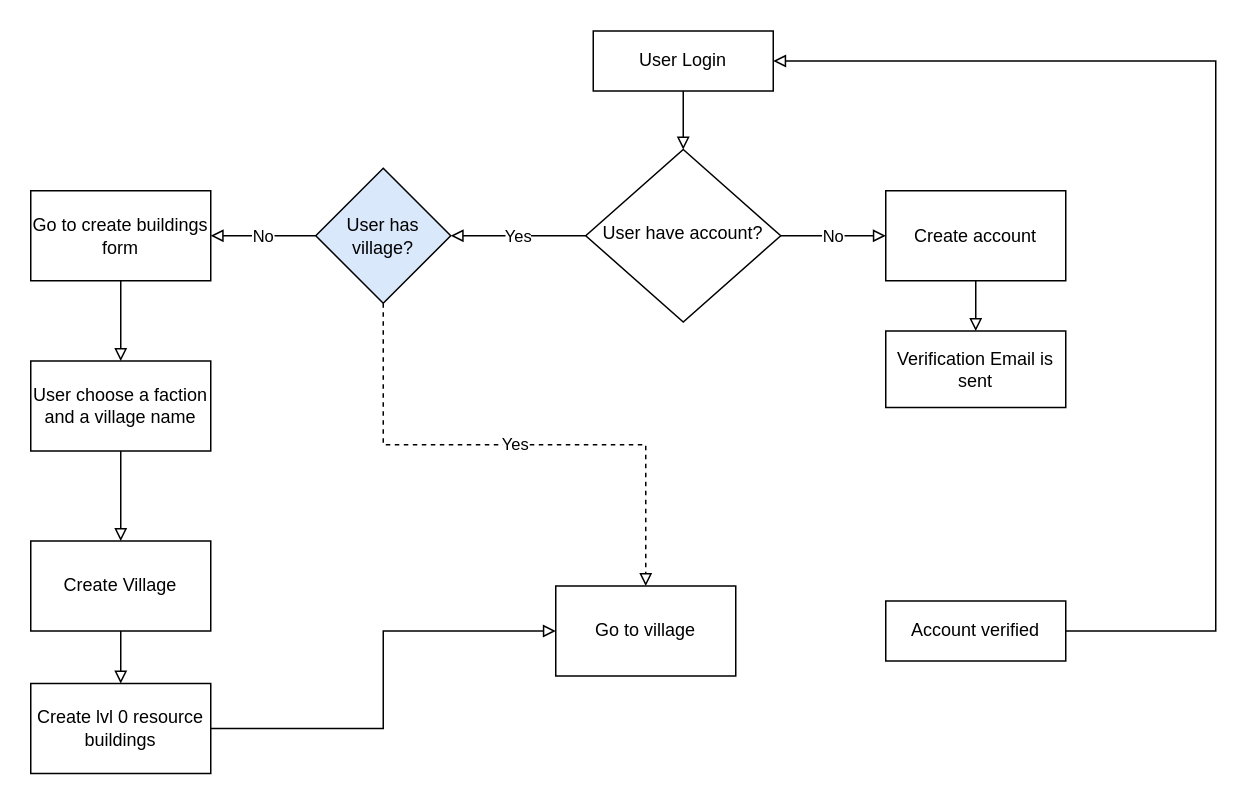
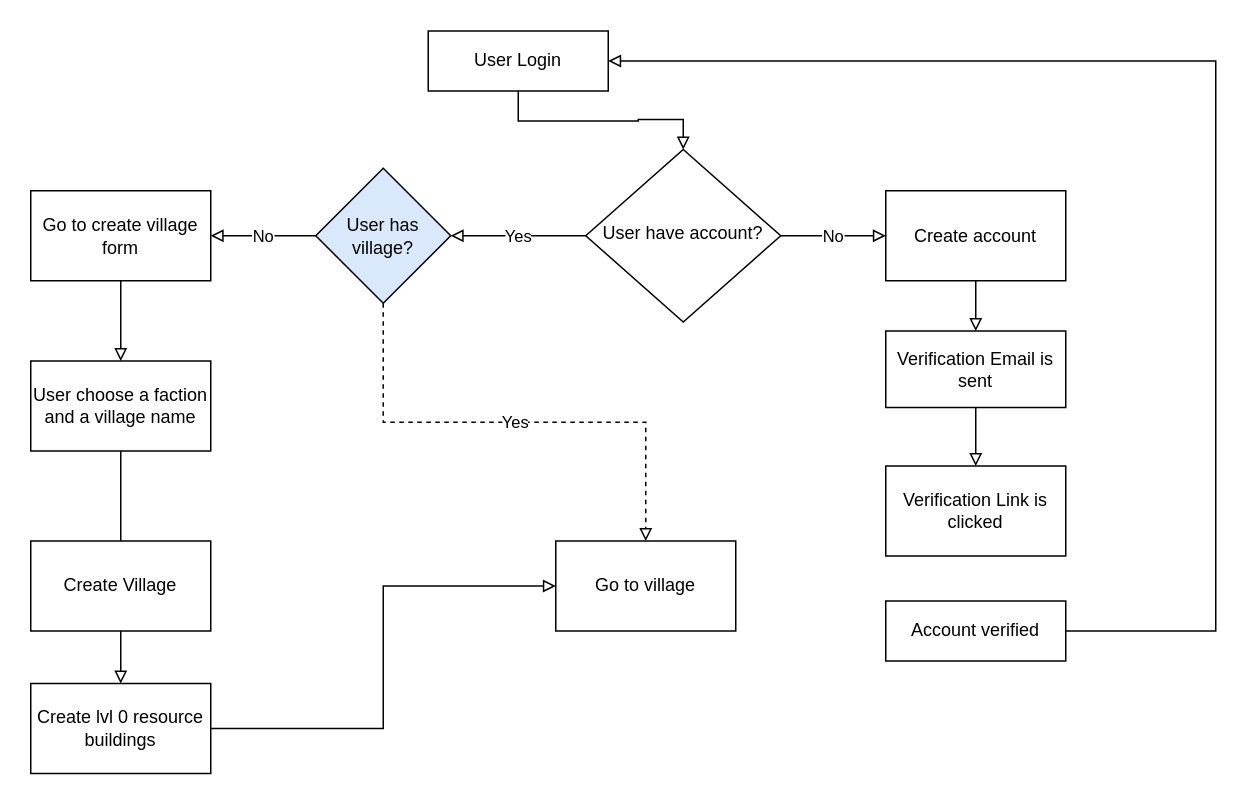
(683, 61) -> (518, 61)
(121, 236) -> (121, 236)
none -> (976, 431)
none -> (976, 511)
(121, 527) -> (121, 533)
(646, 631) -> (646, 586)
